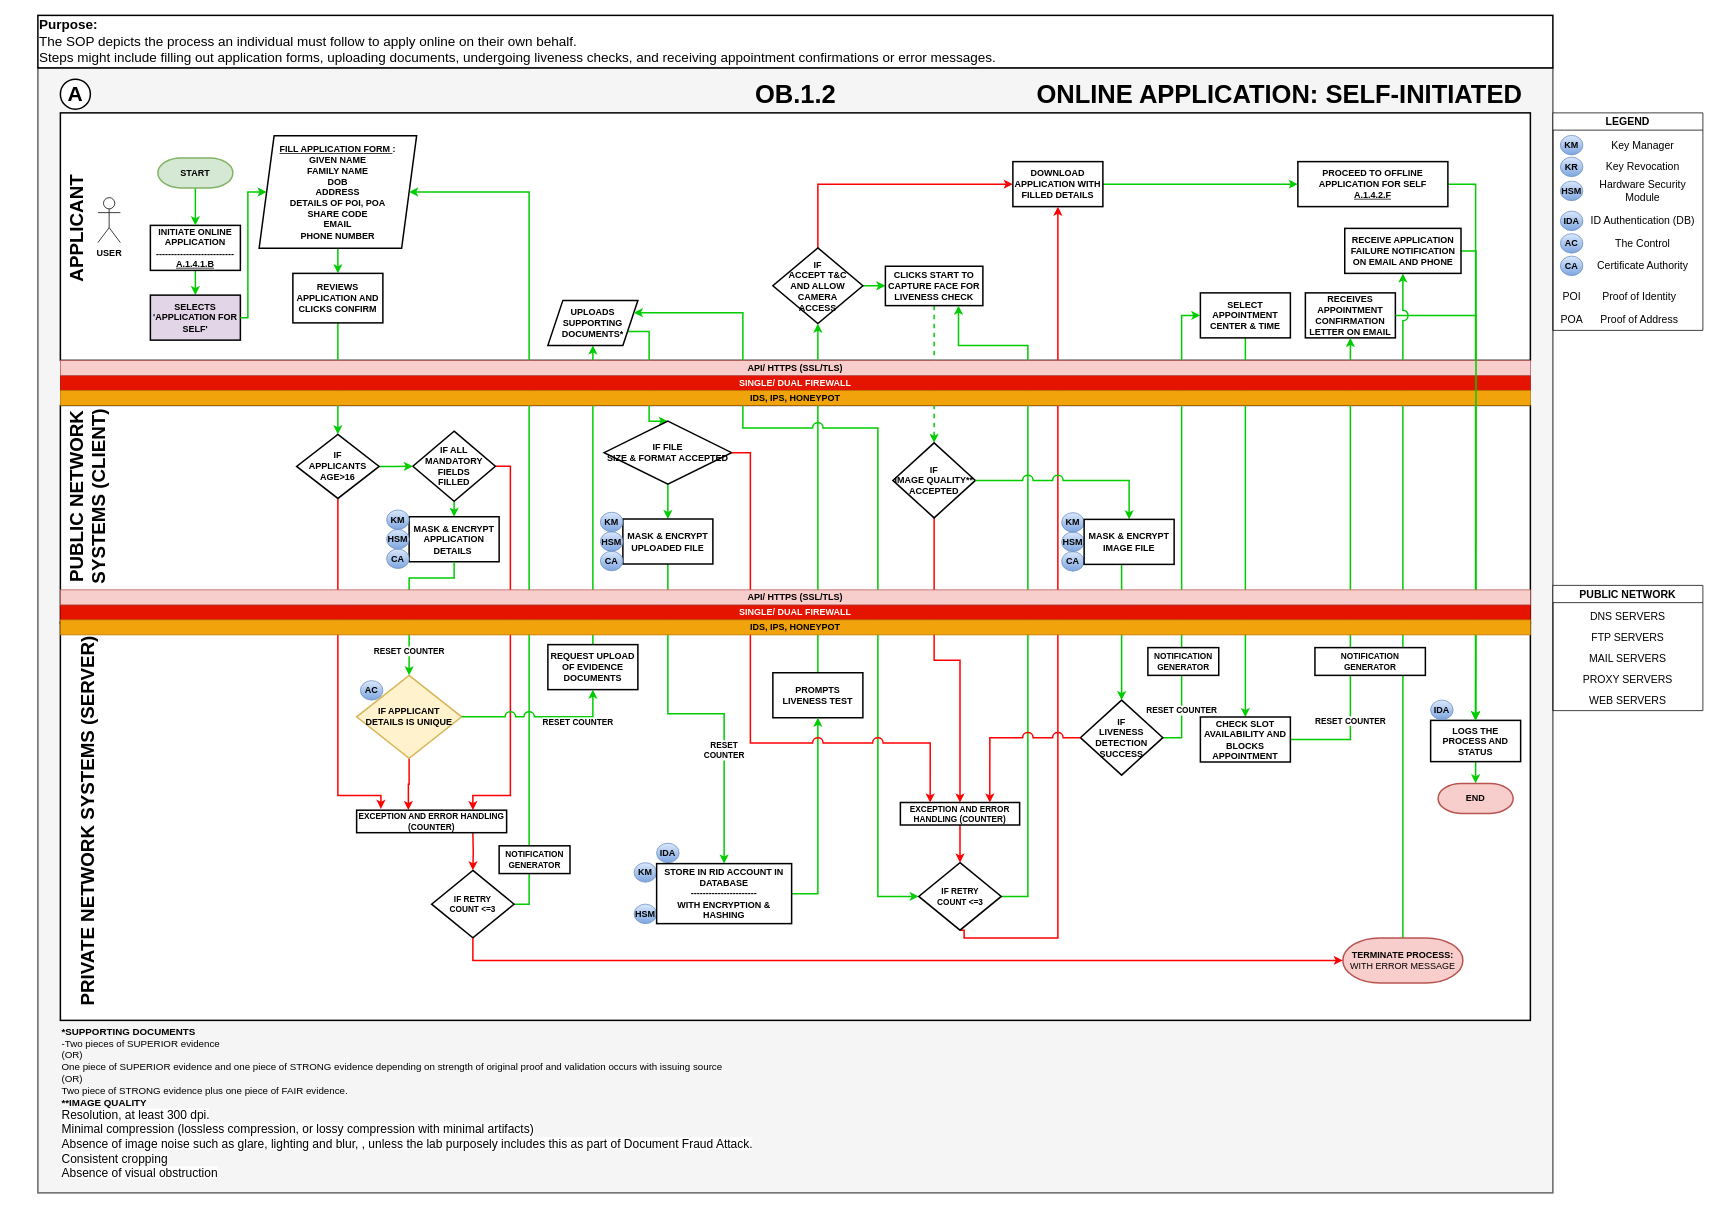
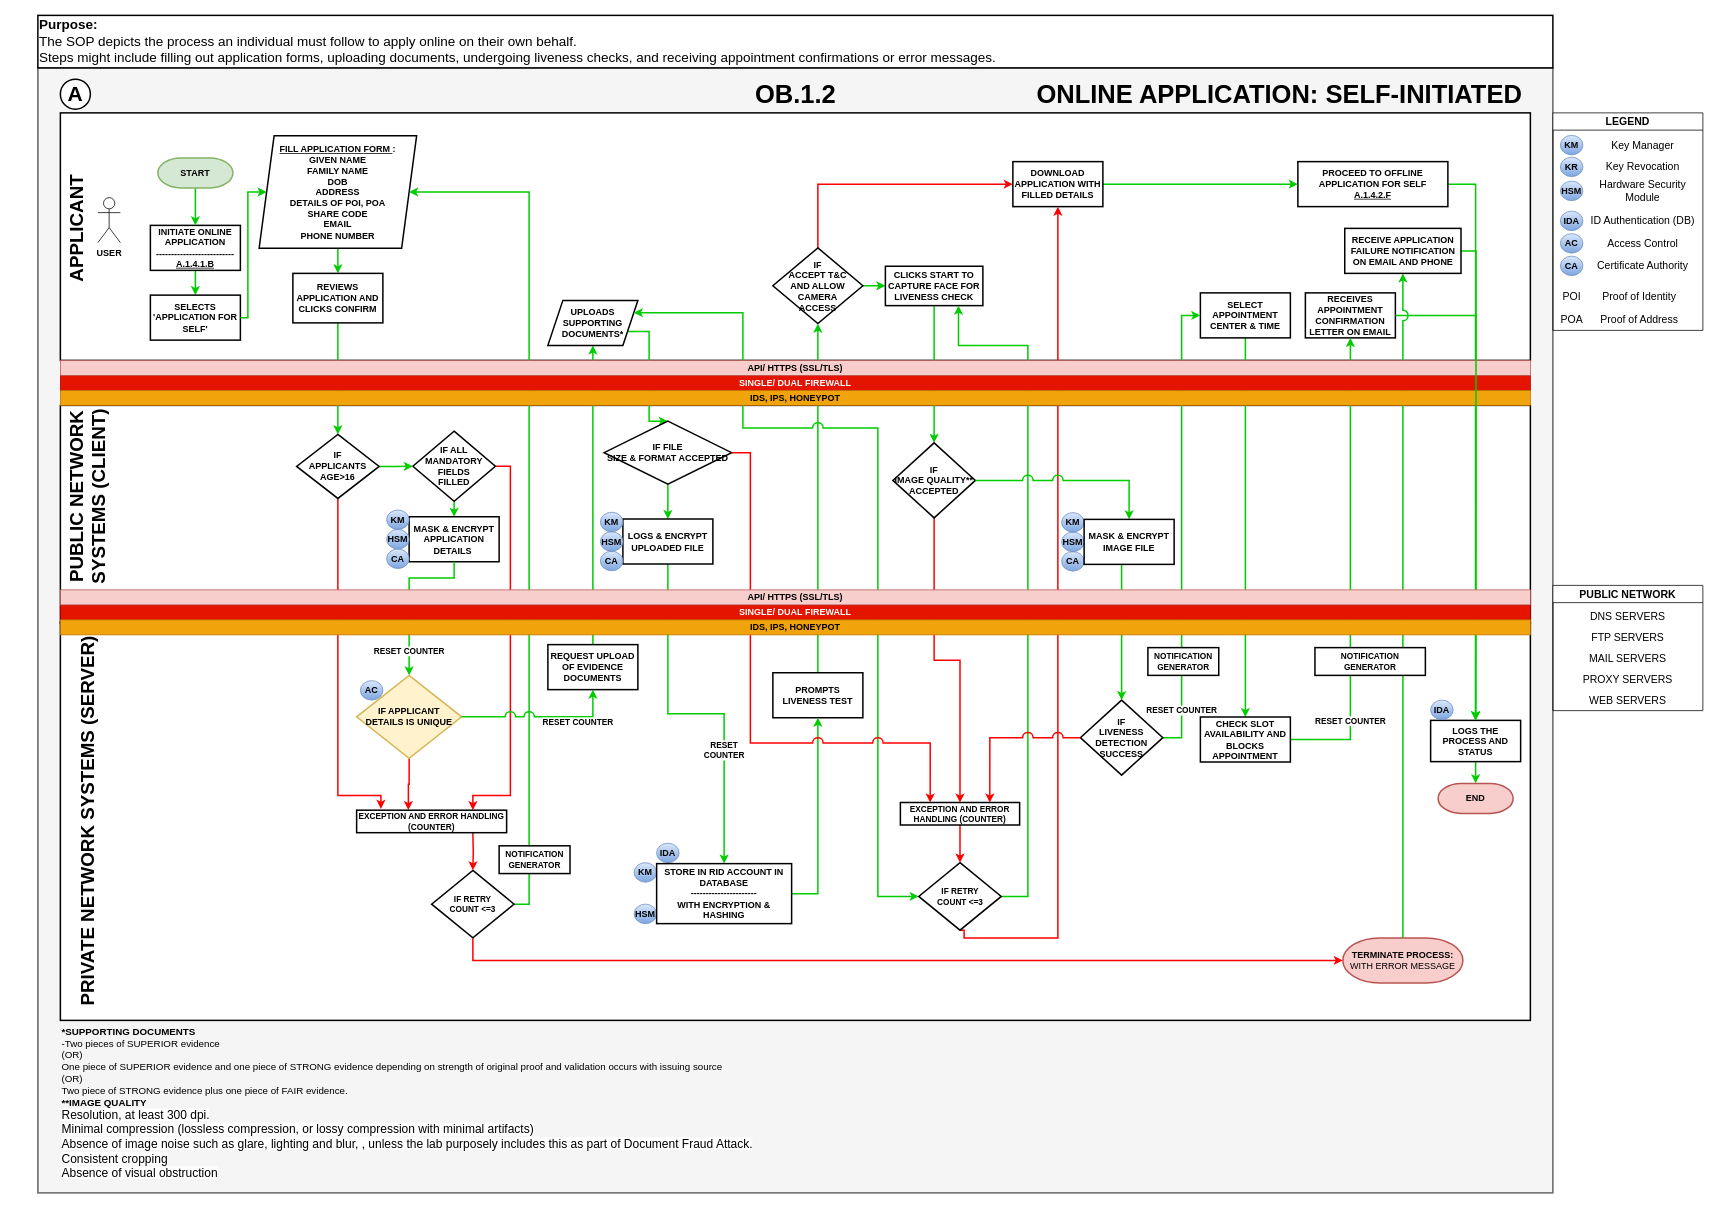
(1643, 243) -> (1643, 243)
(195, 318) -> (195, 318)
(934, 334) -> (934, 334)
(668, 542) -> (668, 542)
